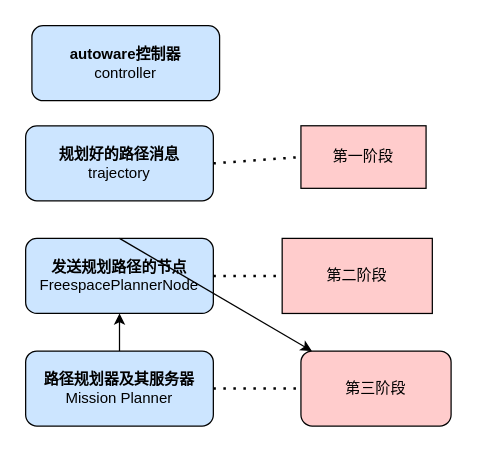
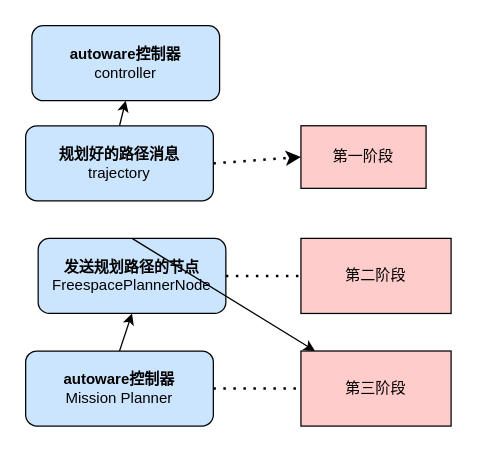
none -> (121, 117)
(293, 157) -> (288, 158)
(119, 276) -> (132, 276)
(357, 276) -> (376, 276)
(119, 388) -> (119, 388)
(376, 388) -> (376, 388)
